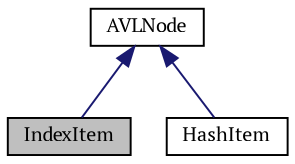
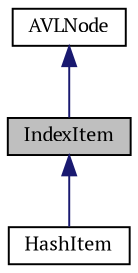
(193, 90) -> (69, 201)
